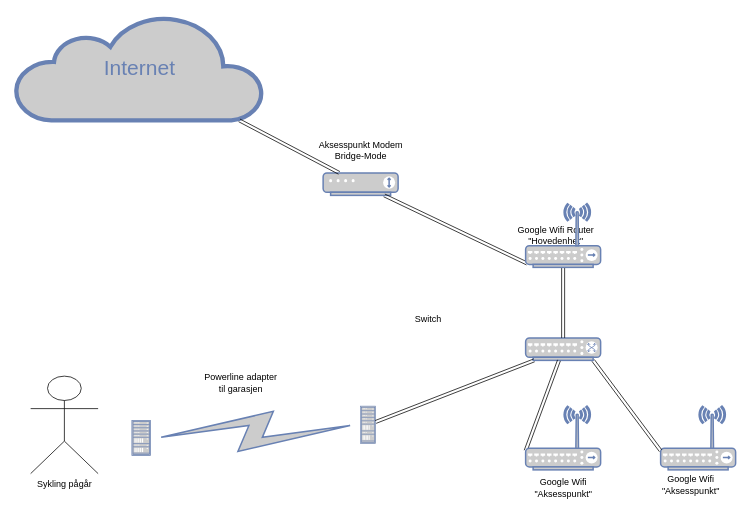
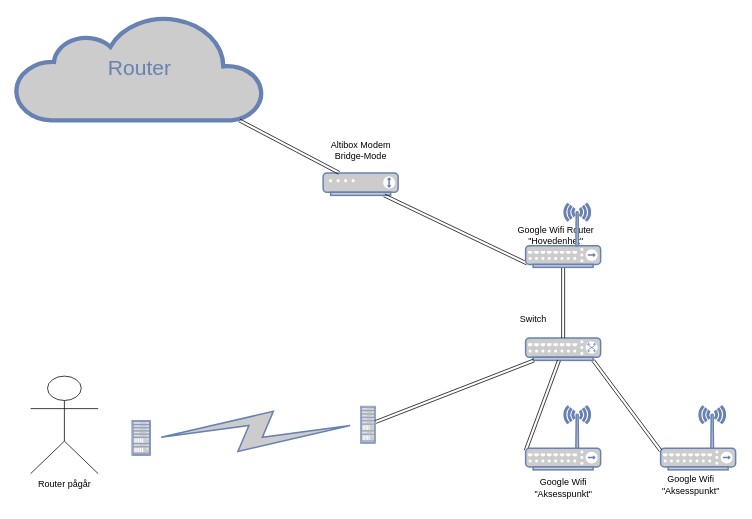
(140, 68) -> (140, 68)
(361, 150) -> (361, 150)
(428, 319) -> (533, 319)
(240, 383) -> none
(65, 484) -> (65, 484)
